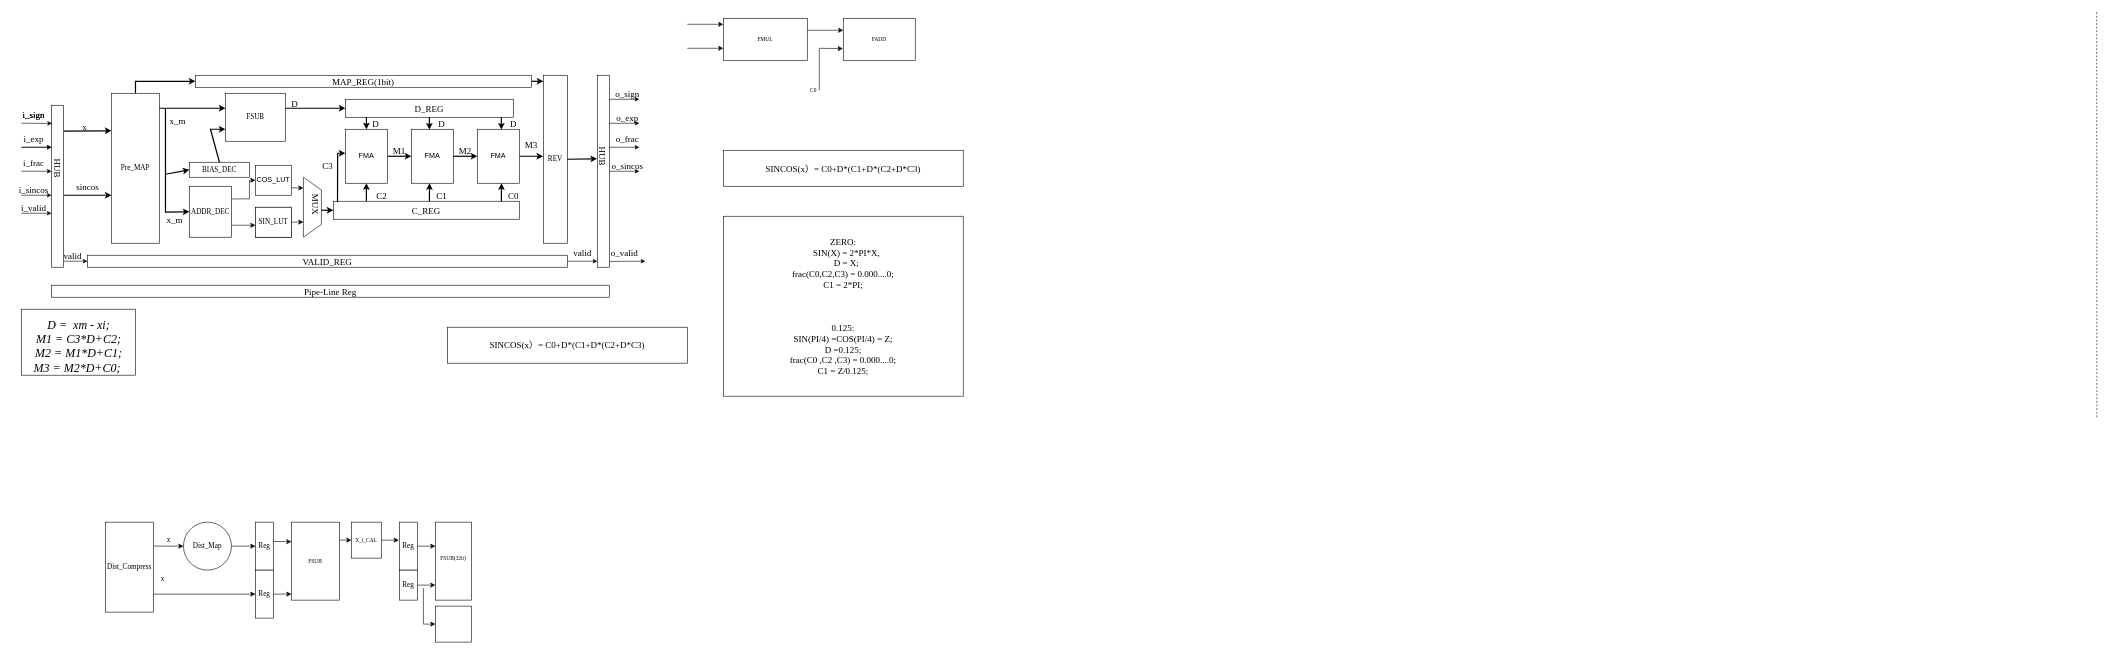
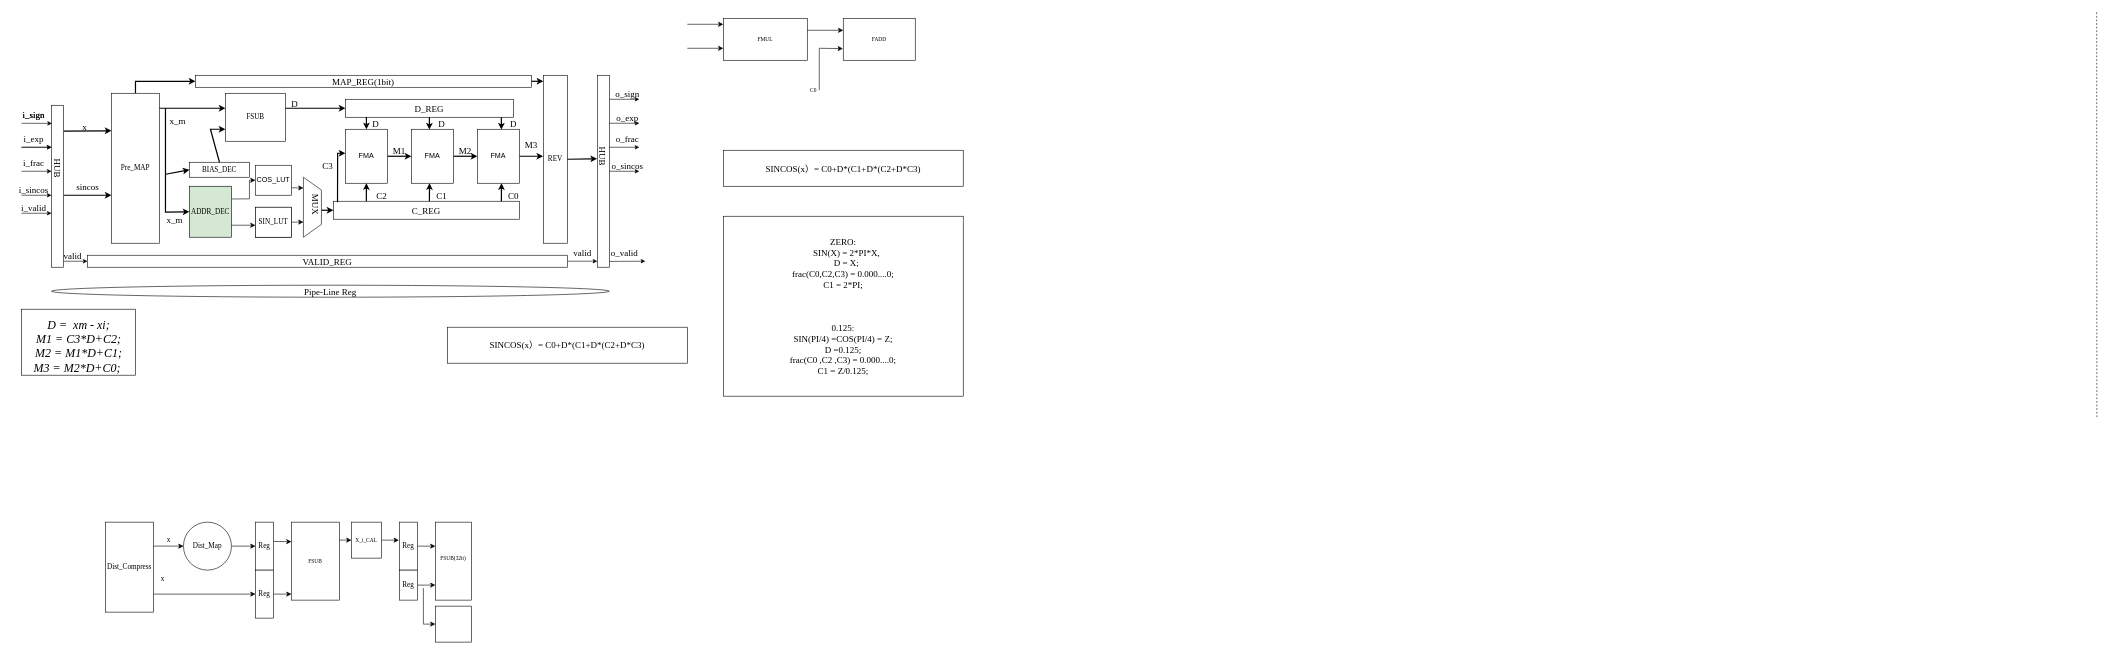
(210, 212) -> (210, 212)
(330, 291) -> (330, 291)
